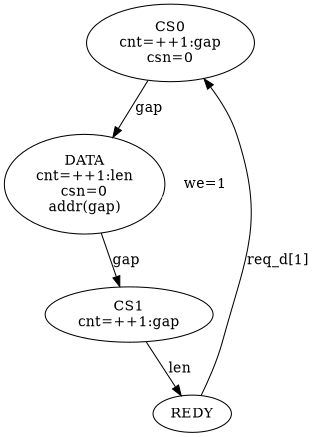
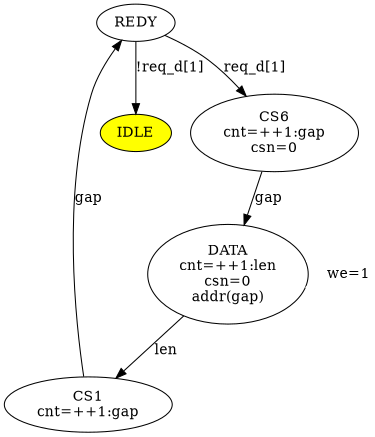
(171, 43) -> (275, 133)
none -> (136, 133)
(127, 260) -> (166, 350)
(180, 369) -> (89, 198)
